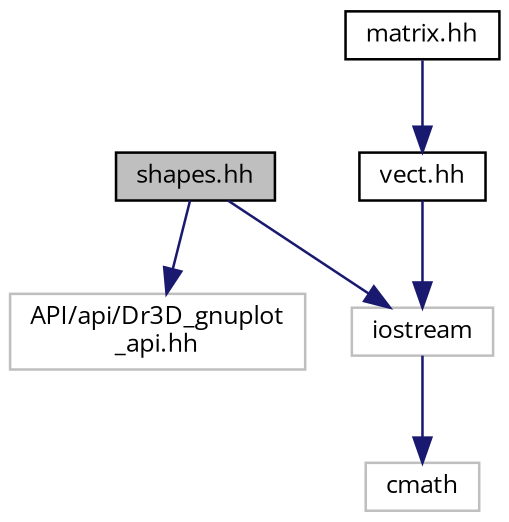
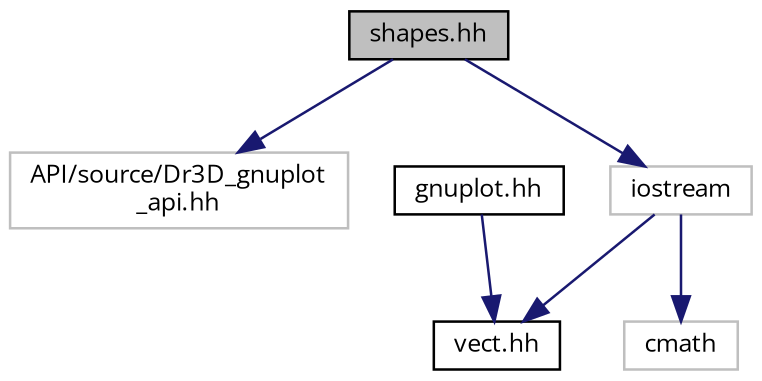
(422, 35) -> (479, 190)
(422, 241) -> (599, 260)
(158, 332) -> (179, 190)
